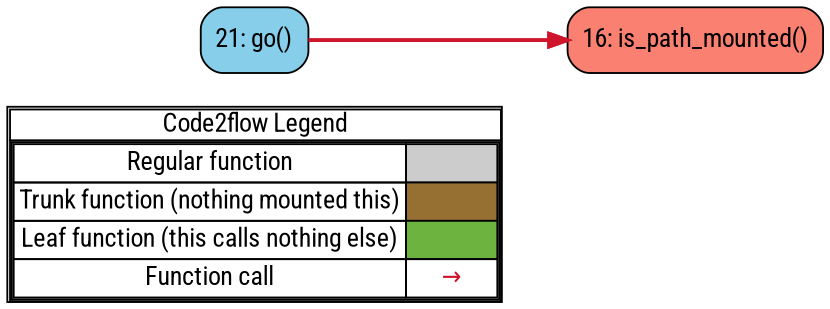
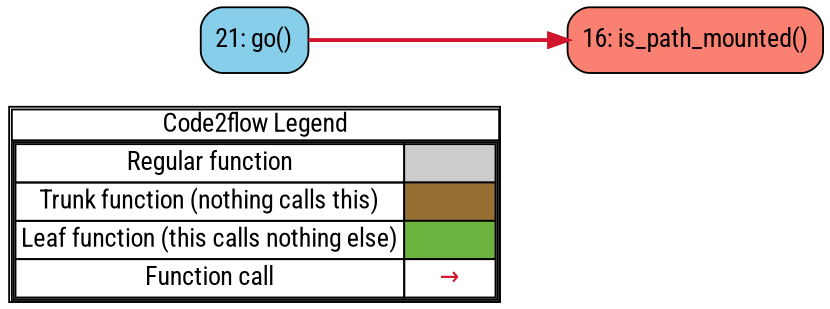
(210, 201) -> (210, 201)
